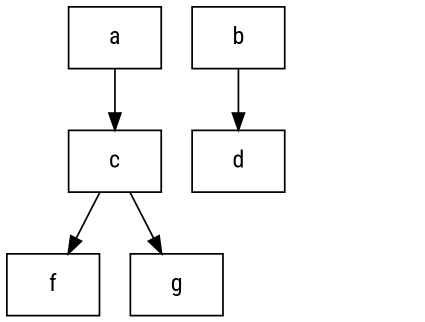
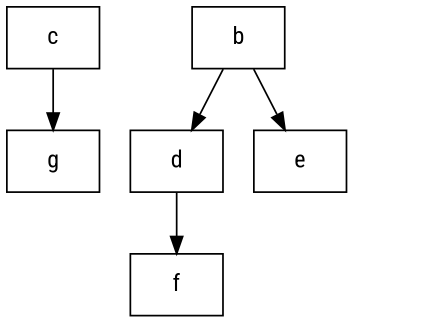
(115, 38) -> none
none -> (300, 161)
(88, 215) -> (177, 215)
